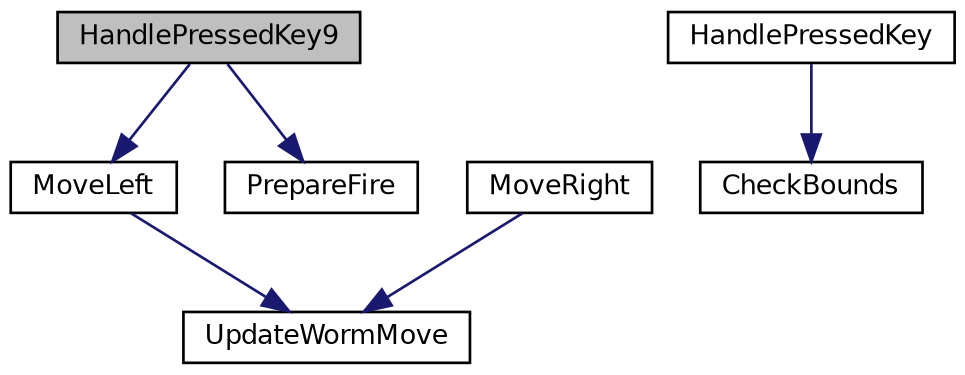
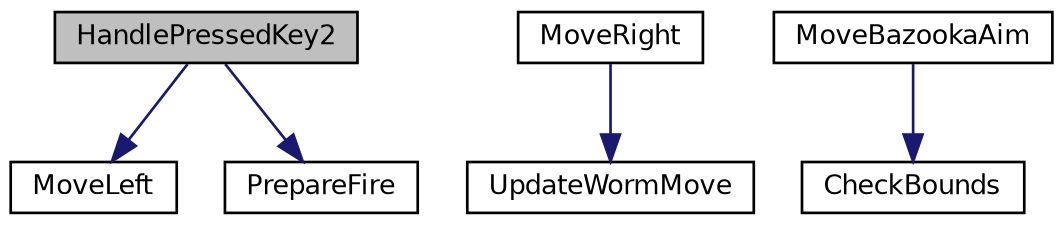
(209, 37) -> (206, 37)
(811, 37) -> (913, 37)
(199, 255) -> none
